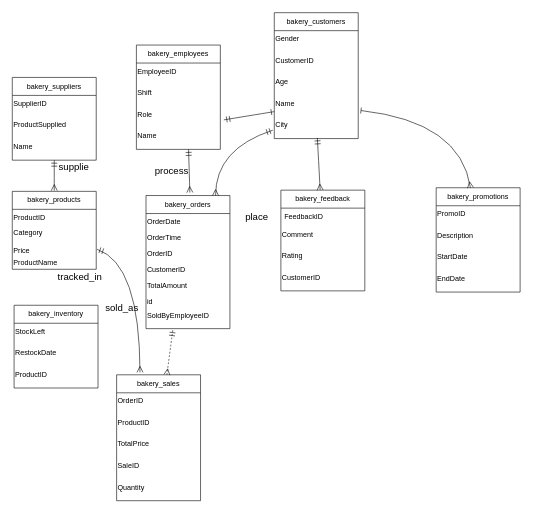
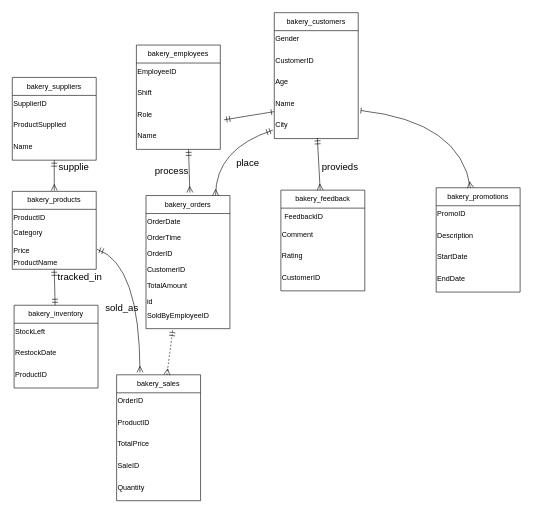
none -> (342, 167)
(257, 217) -> (248, 163)
none -> (55, 286)
